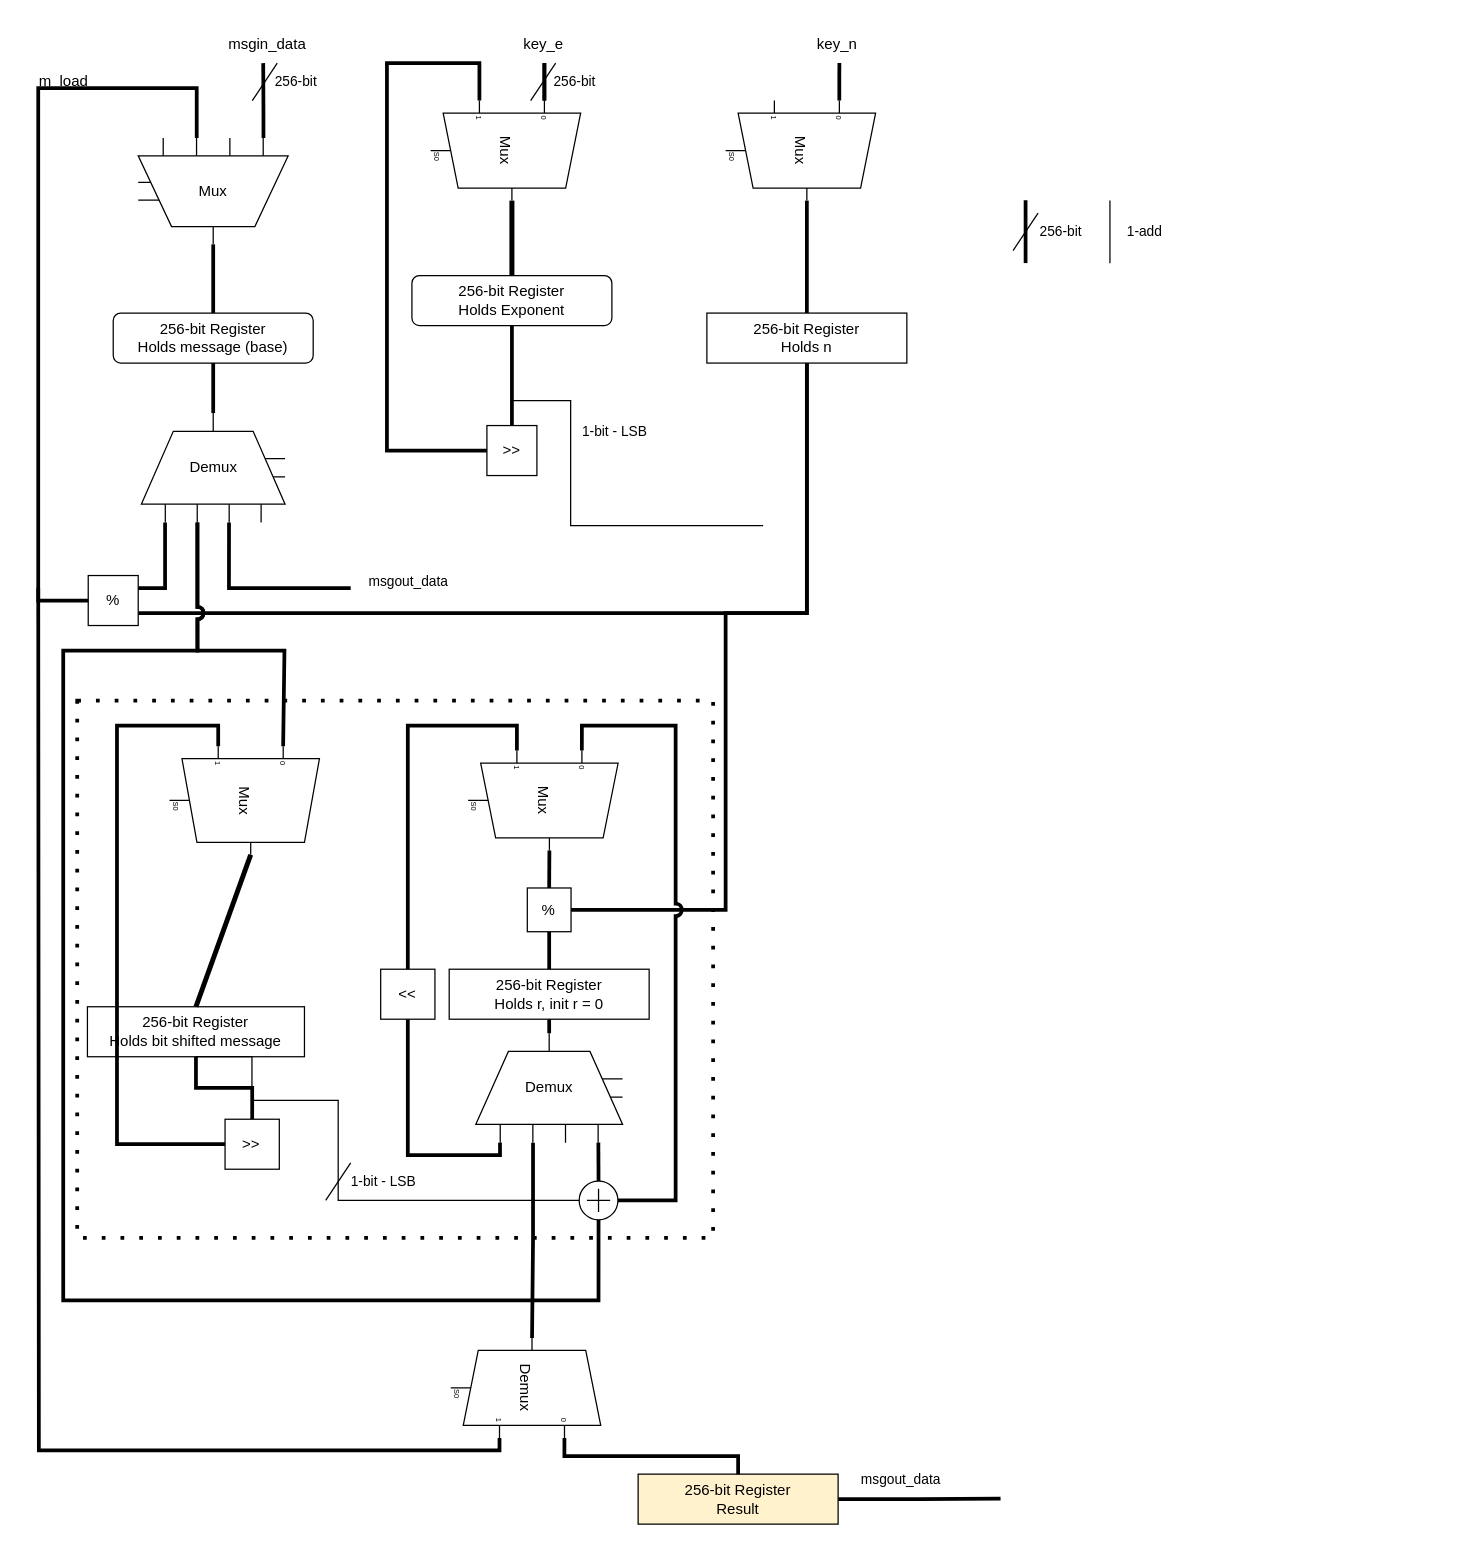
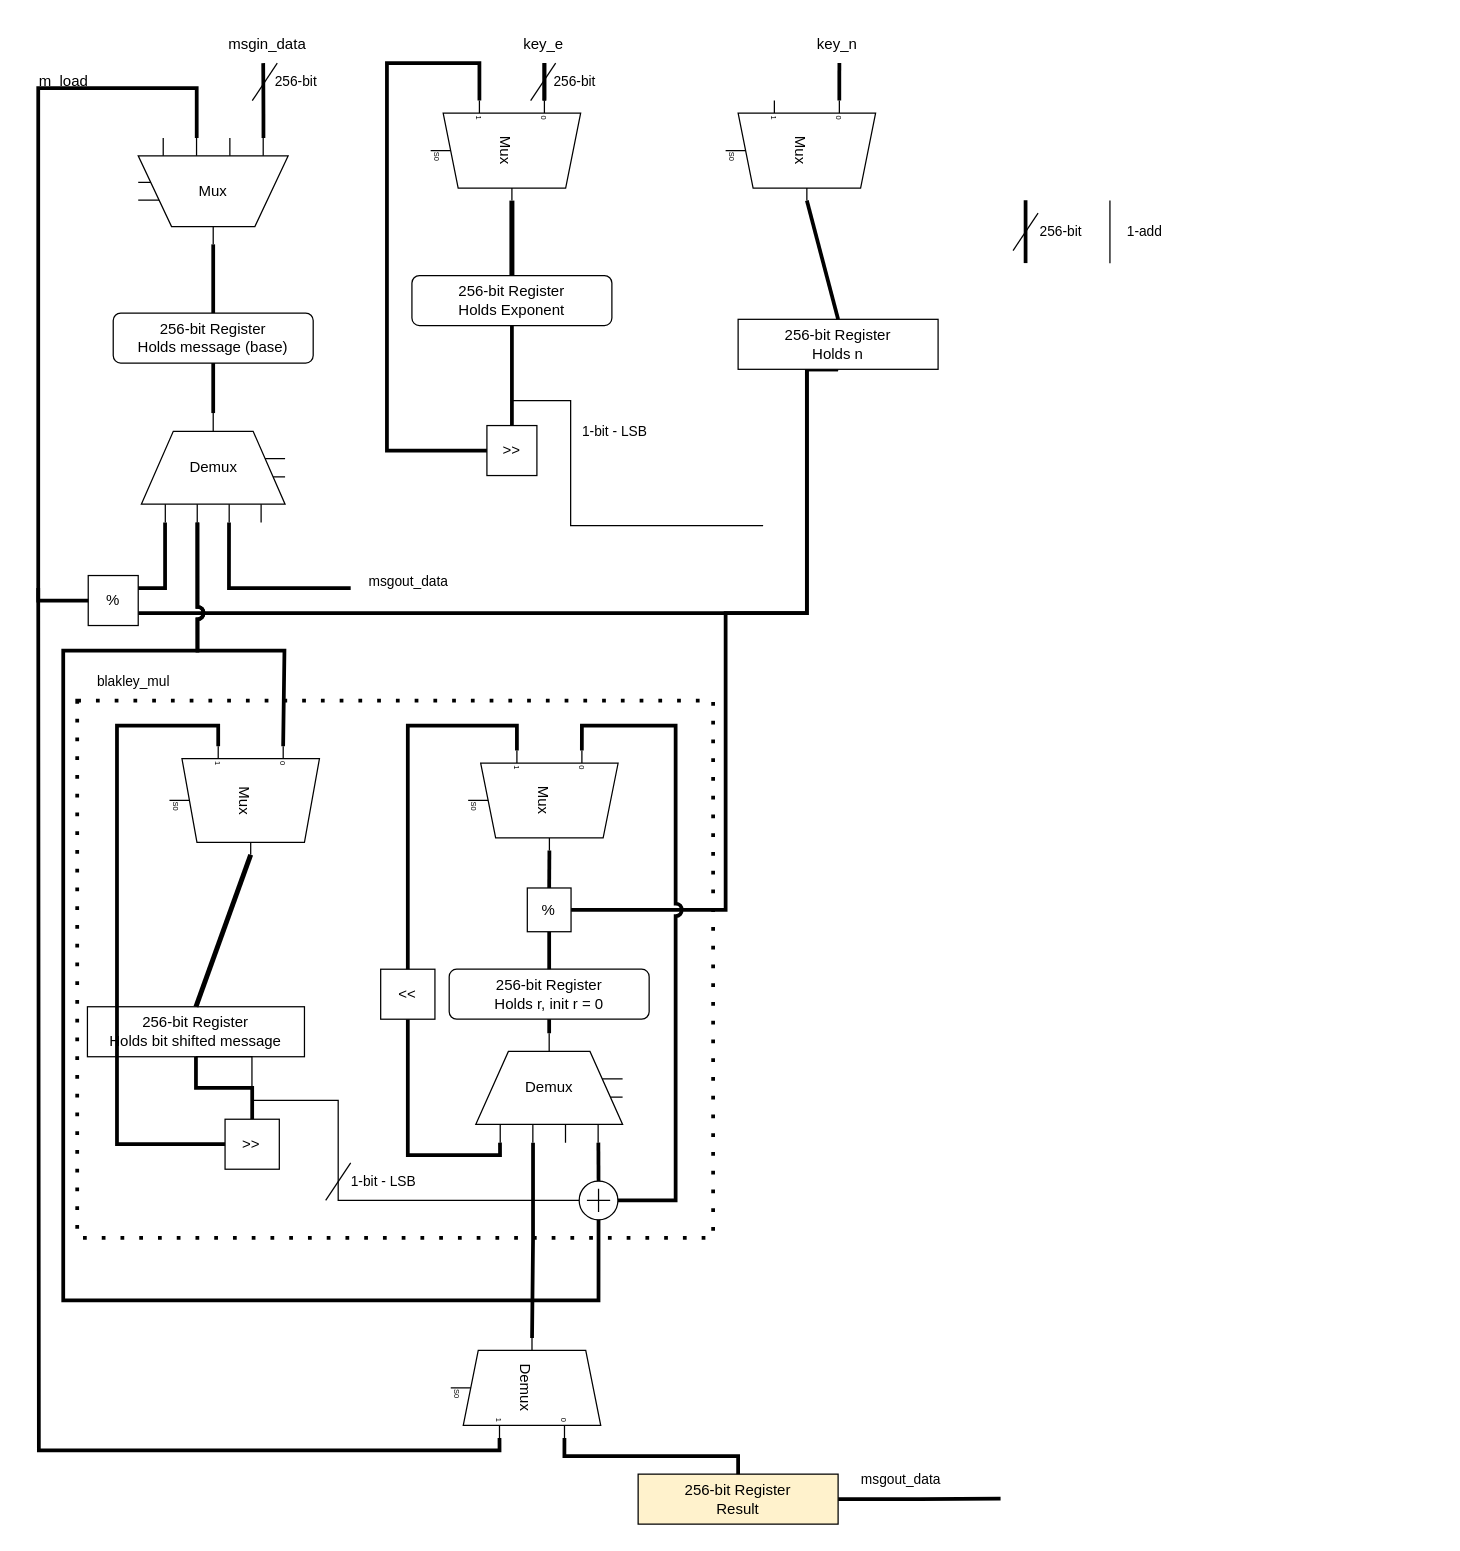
(807, 338) -> (838, 344)
none -> (133, 682)
(549, 994) -> (549, 994)
